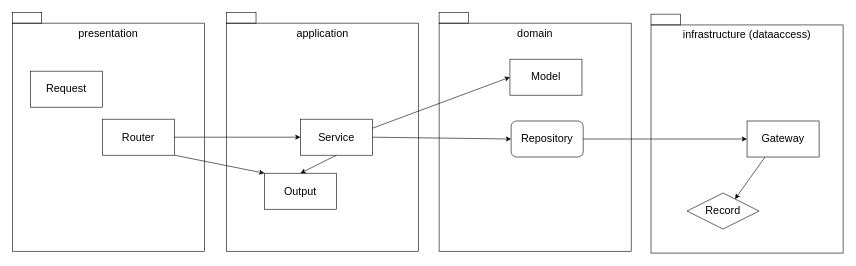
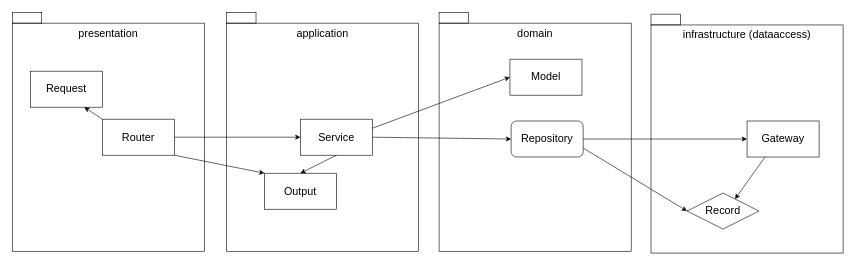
none -> (95, 114)
none -> (633, 178)
